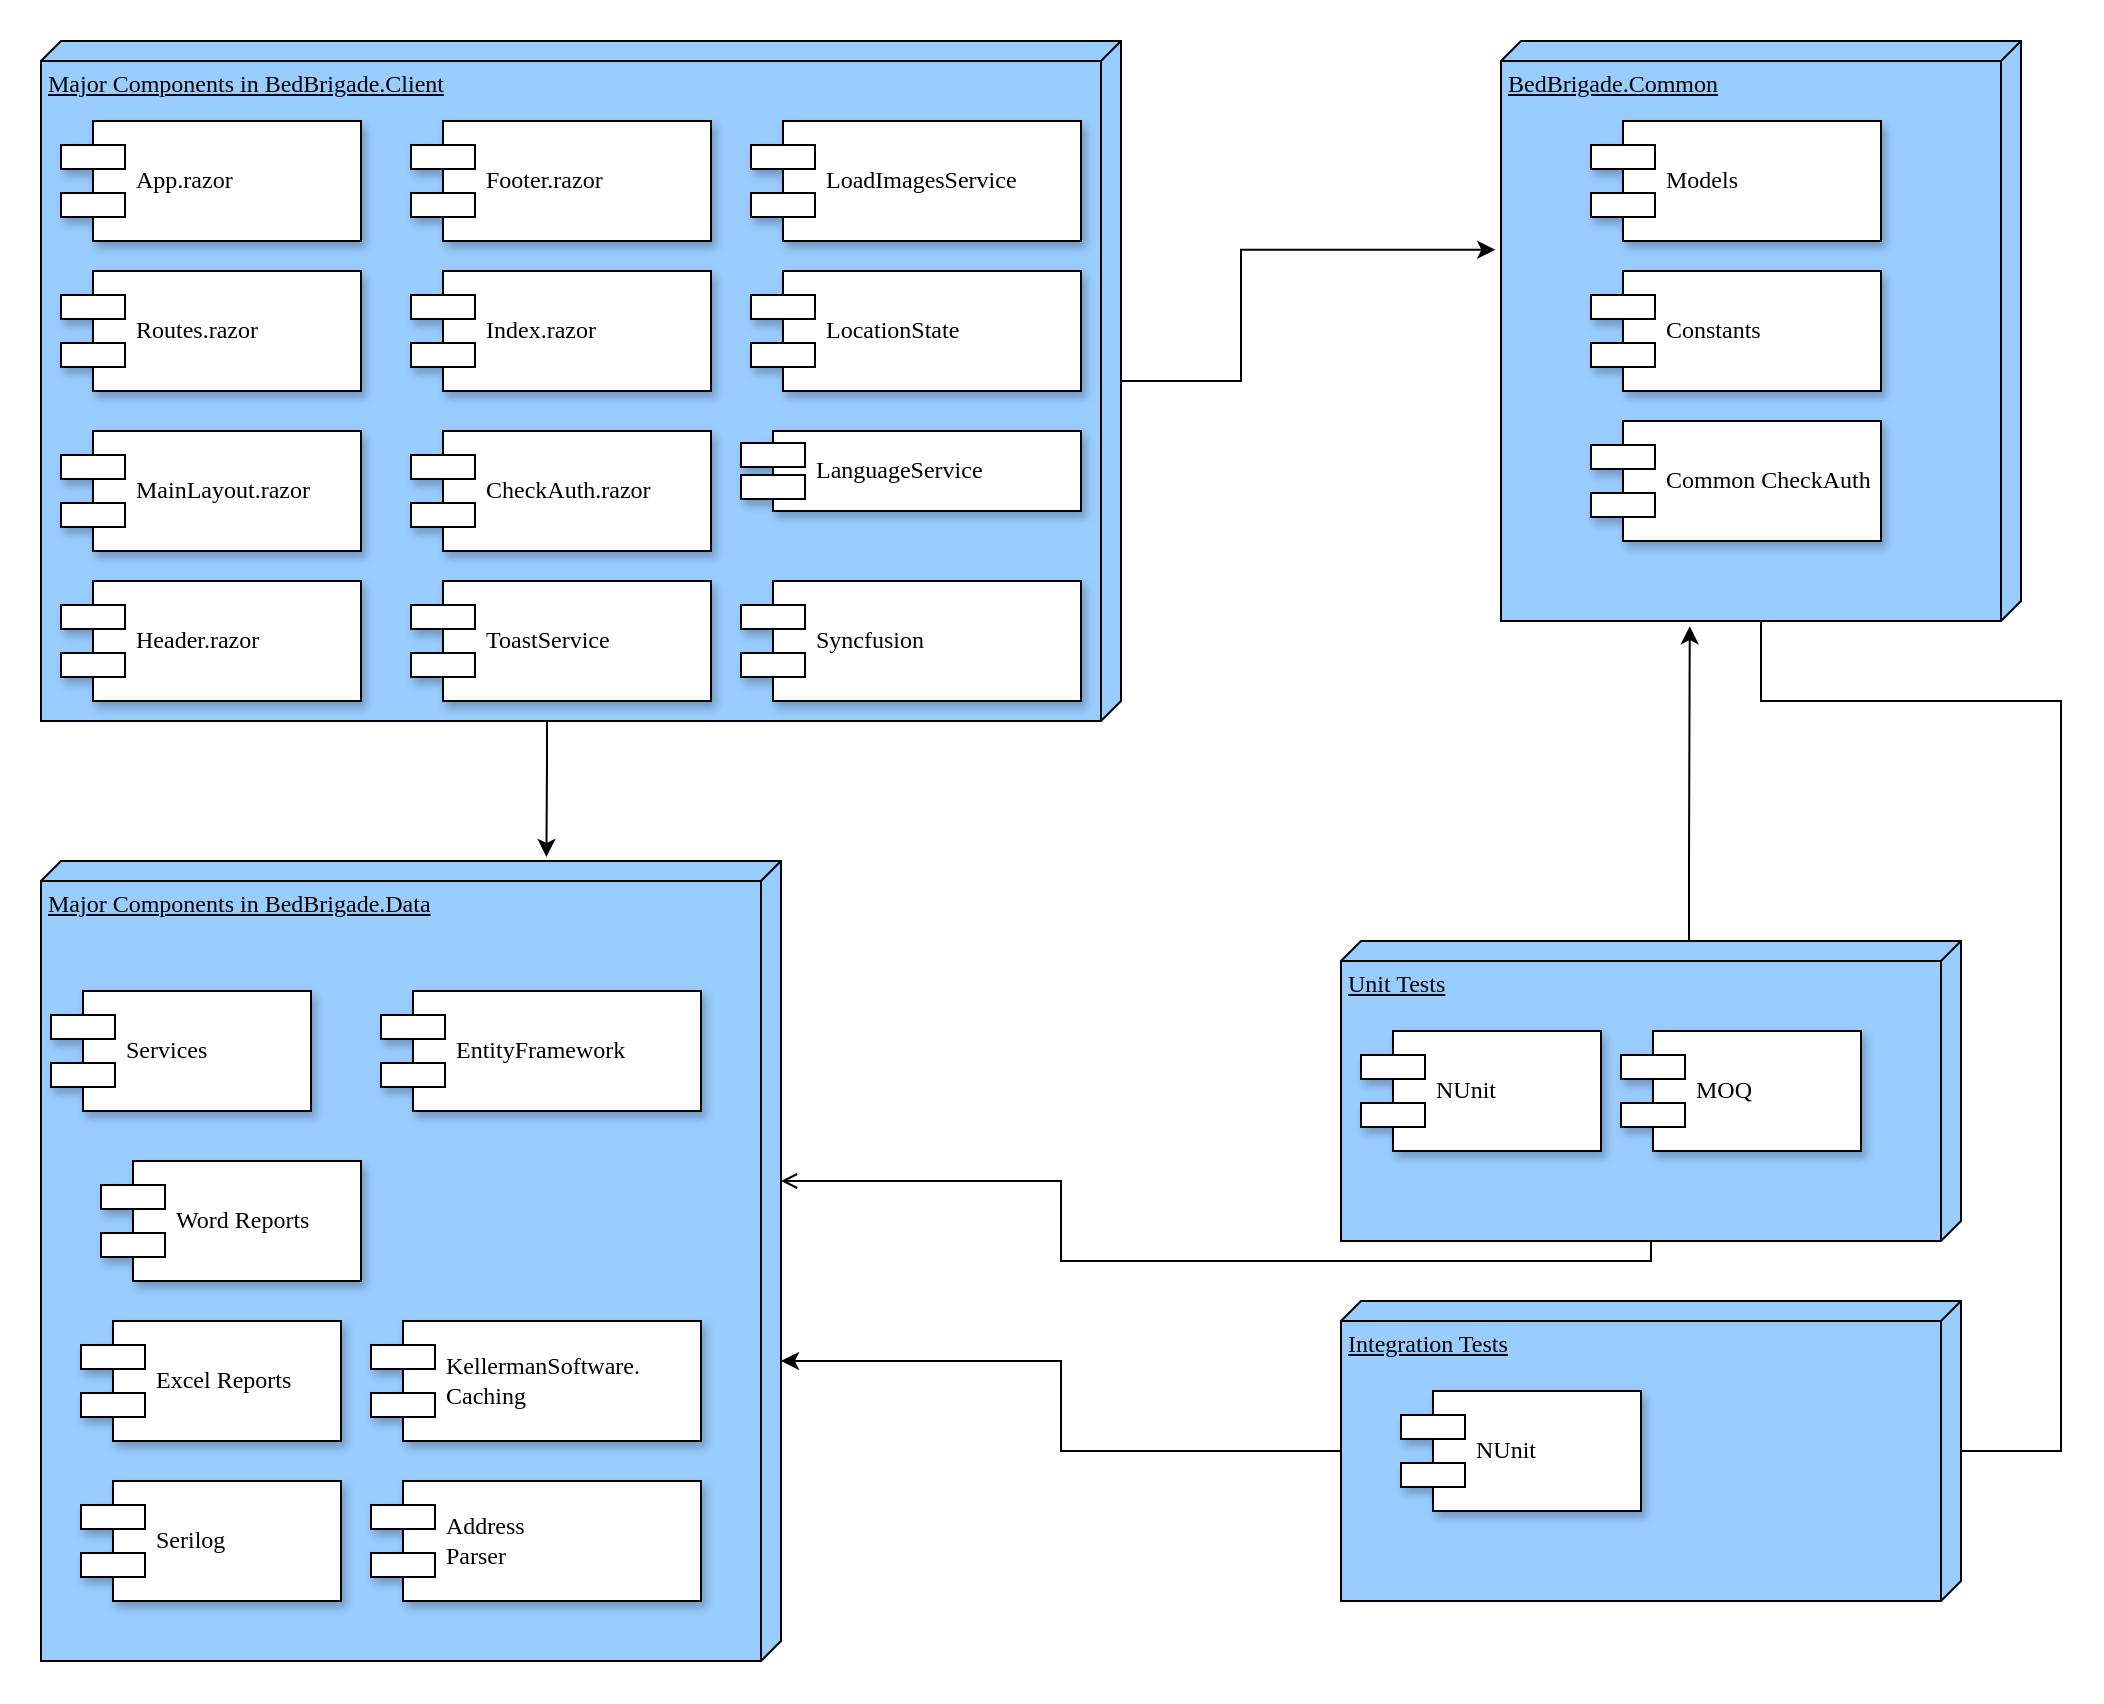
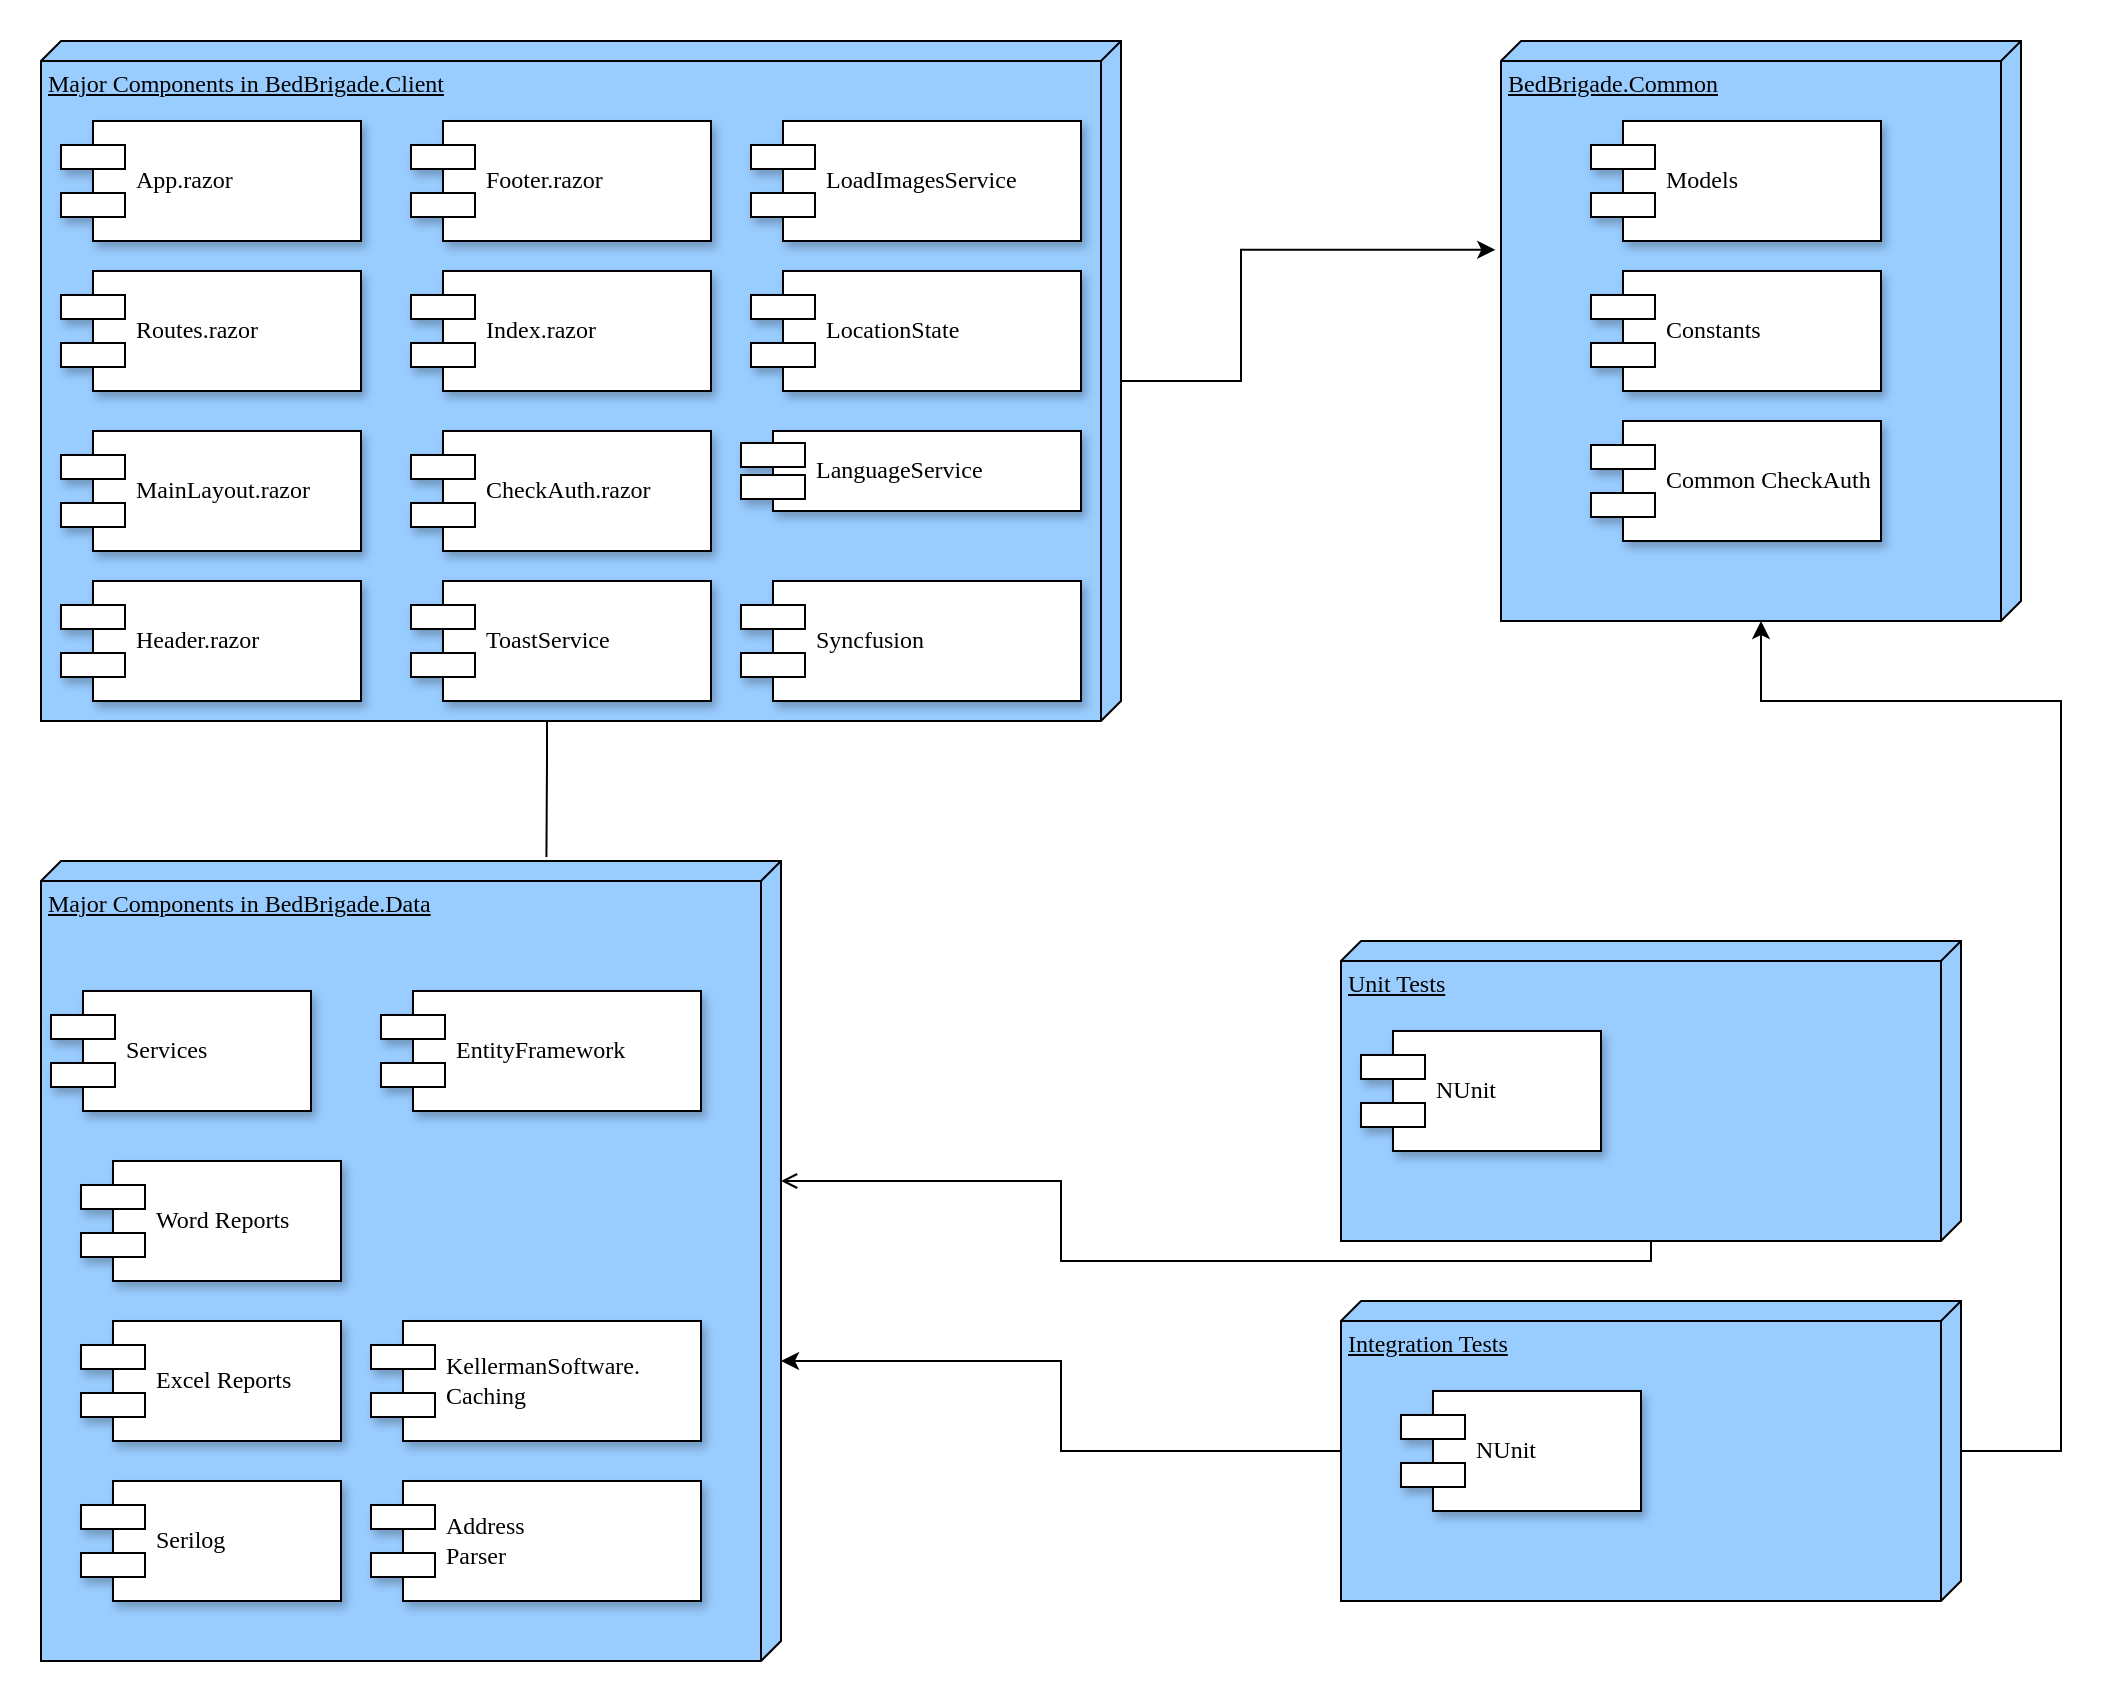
(1761, 630) -> (1761, 636)
(1689, 790) -> none
(547, 842) -> (546, 848)
(1741, 1091) -> none
(231, 1221) -> (211, 1221)
